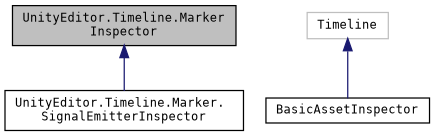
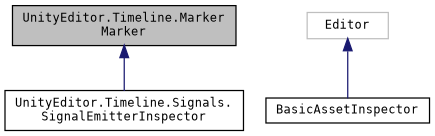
(124, 26) -> (124, 26)
(348, 26) -> (348, 26)
(124, 111) -> (124, 111)
